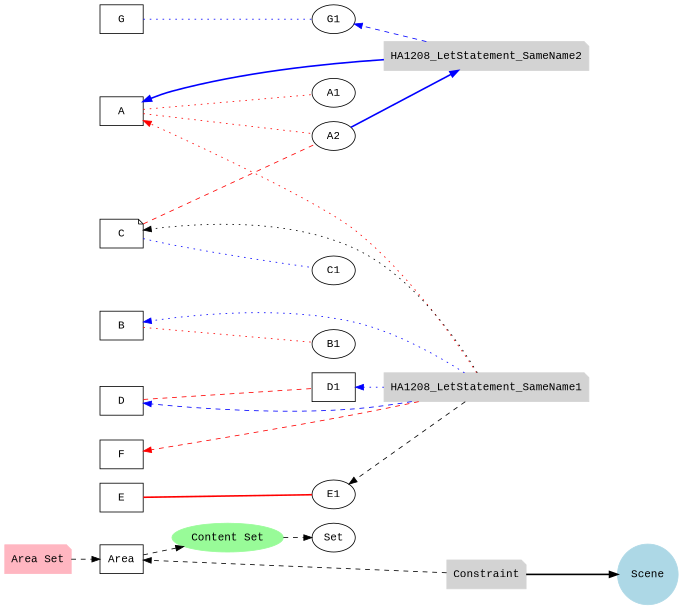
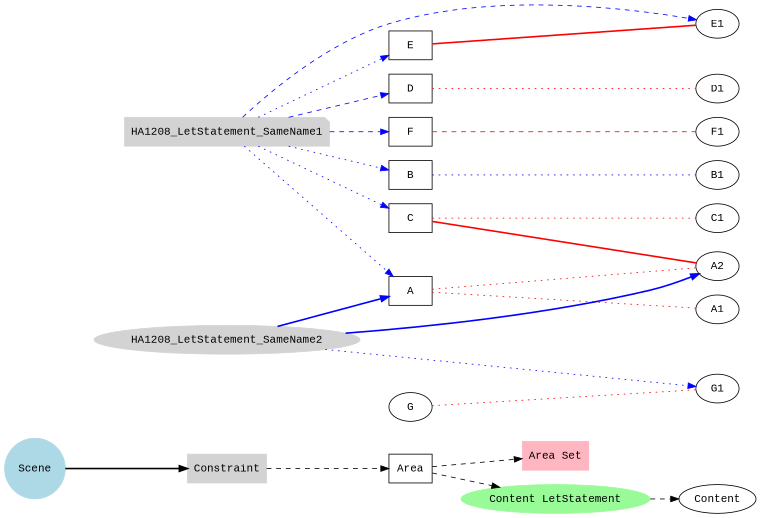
(122, 19) -> (411, 407)
(228, 19) -> (564, 398)
(394, 34) -> (507, 368)
(486, 56) -> (227, 340)
(401, 101) -> (520, 314)
none -> (717, 132)
(229, 184) -> (564, 242)
(338, 218) -> (316, 209)
(122, 234) -> (411, 218)
(341, 243) -> (320, 175)
(228, 255) -> (564, 218)
(228, 335) -> (564, 175)
(334, 387) -> (717, 89)
(374, 387) -> (320, 88)
(228, 394) -> (564, 89)
(285, 427) -> (355, 132)
(411, 440) -> (451, 11)
(228, 538) -> (556, 499)
(334, 538) -> (717, 499)
(38, 559) -> (556, 456)
(82, 559) -> (473, 463)
(486, 574) -> (227, 469)
(568, 574) -> (122, 469)
